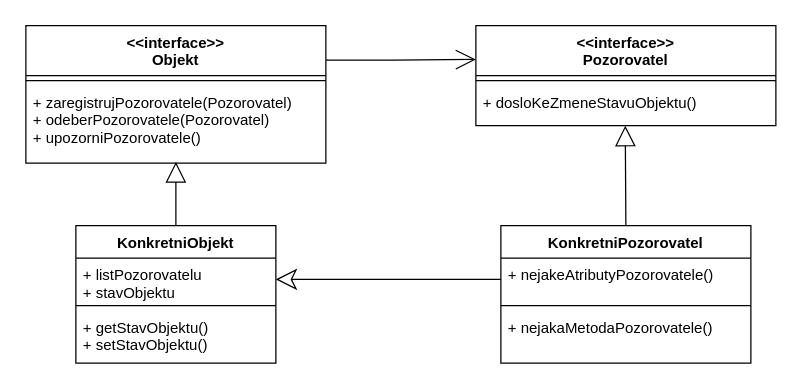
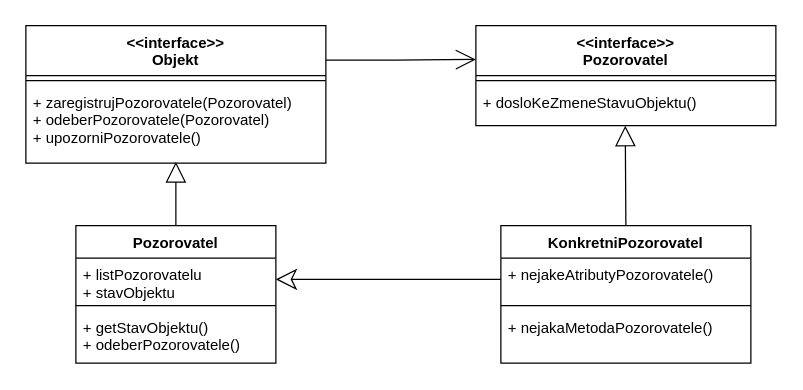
(175, 243) -> (175, 243)
(156, 328) -> (156, 328)
